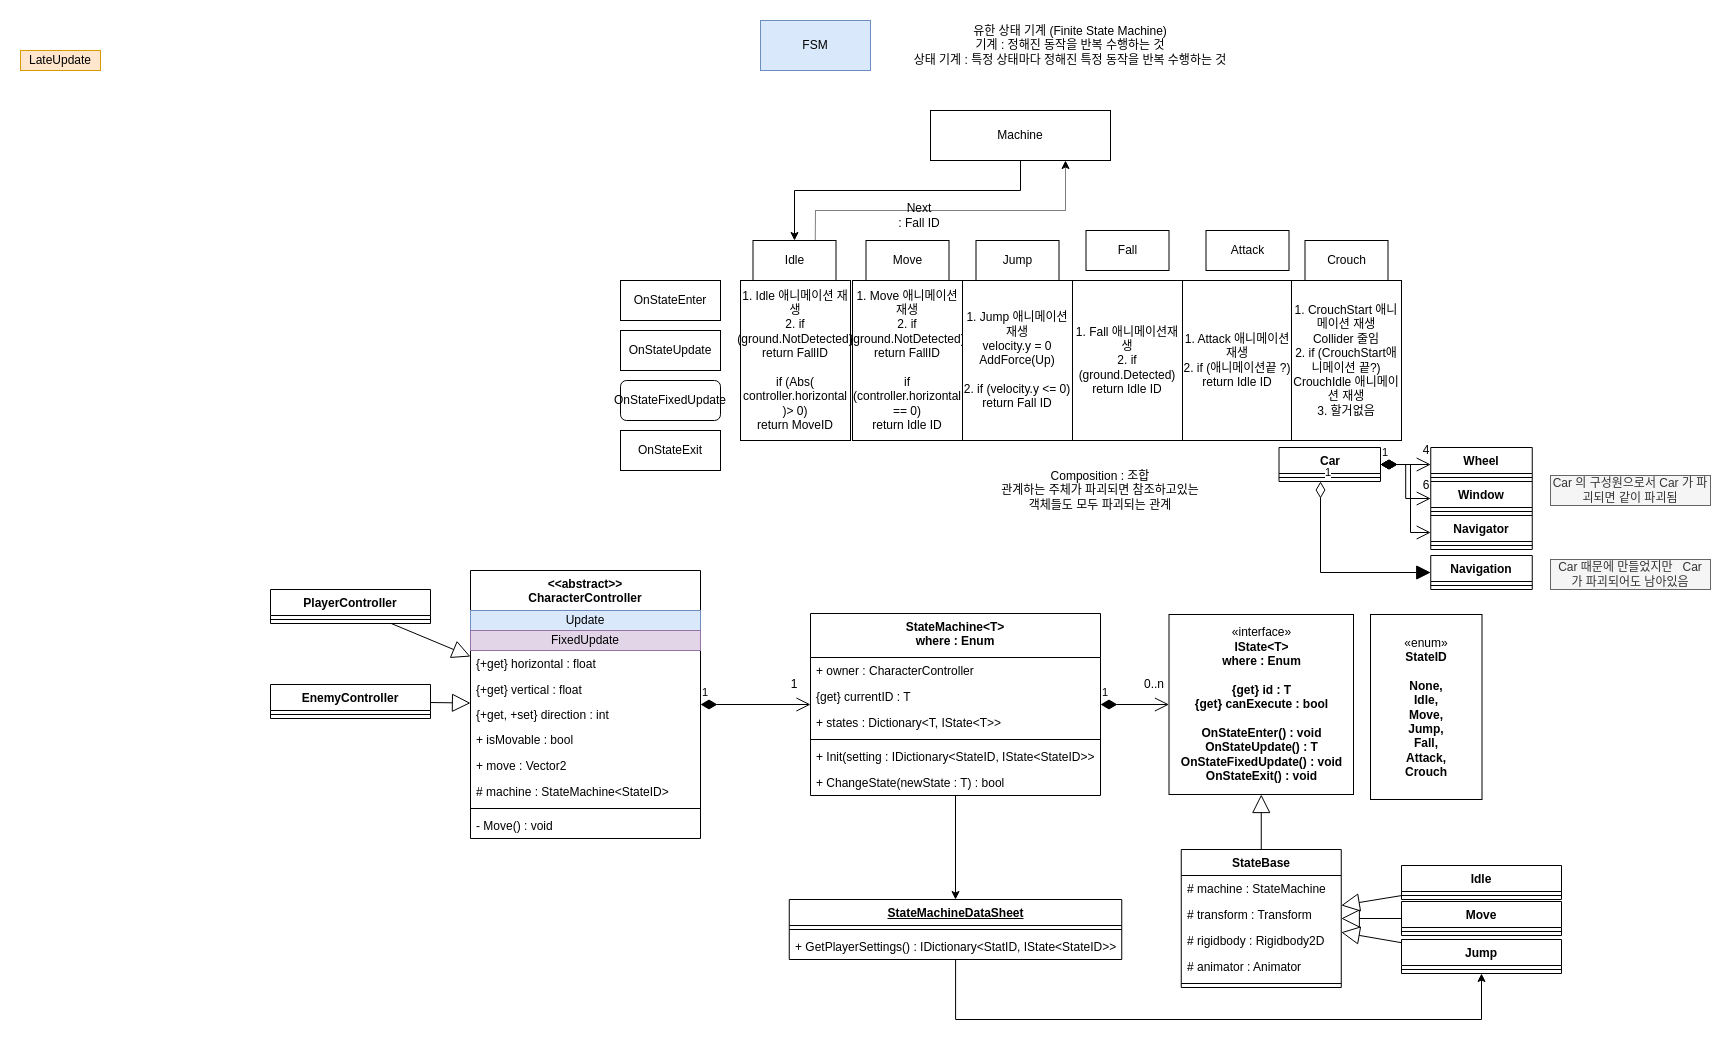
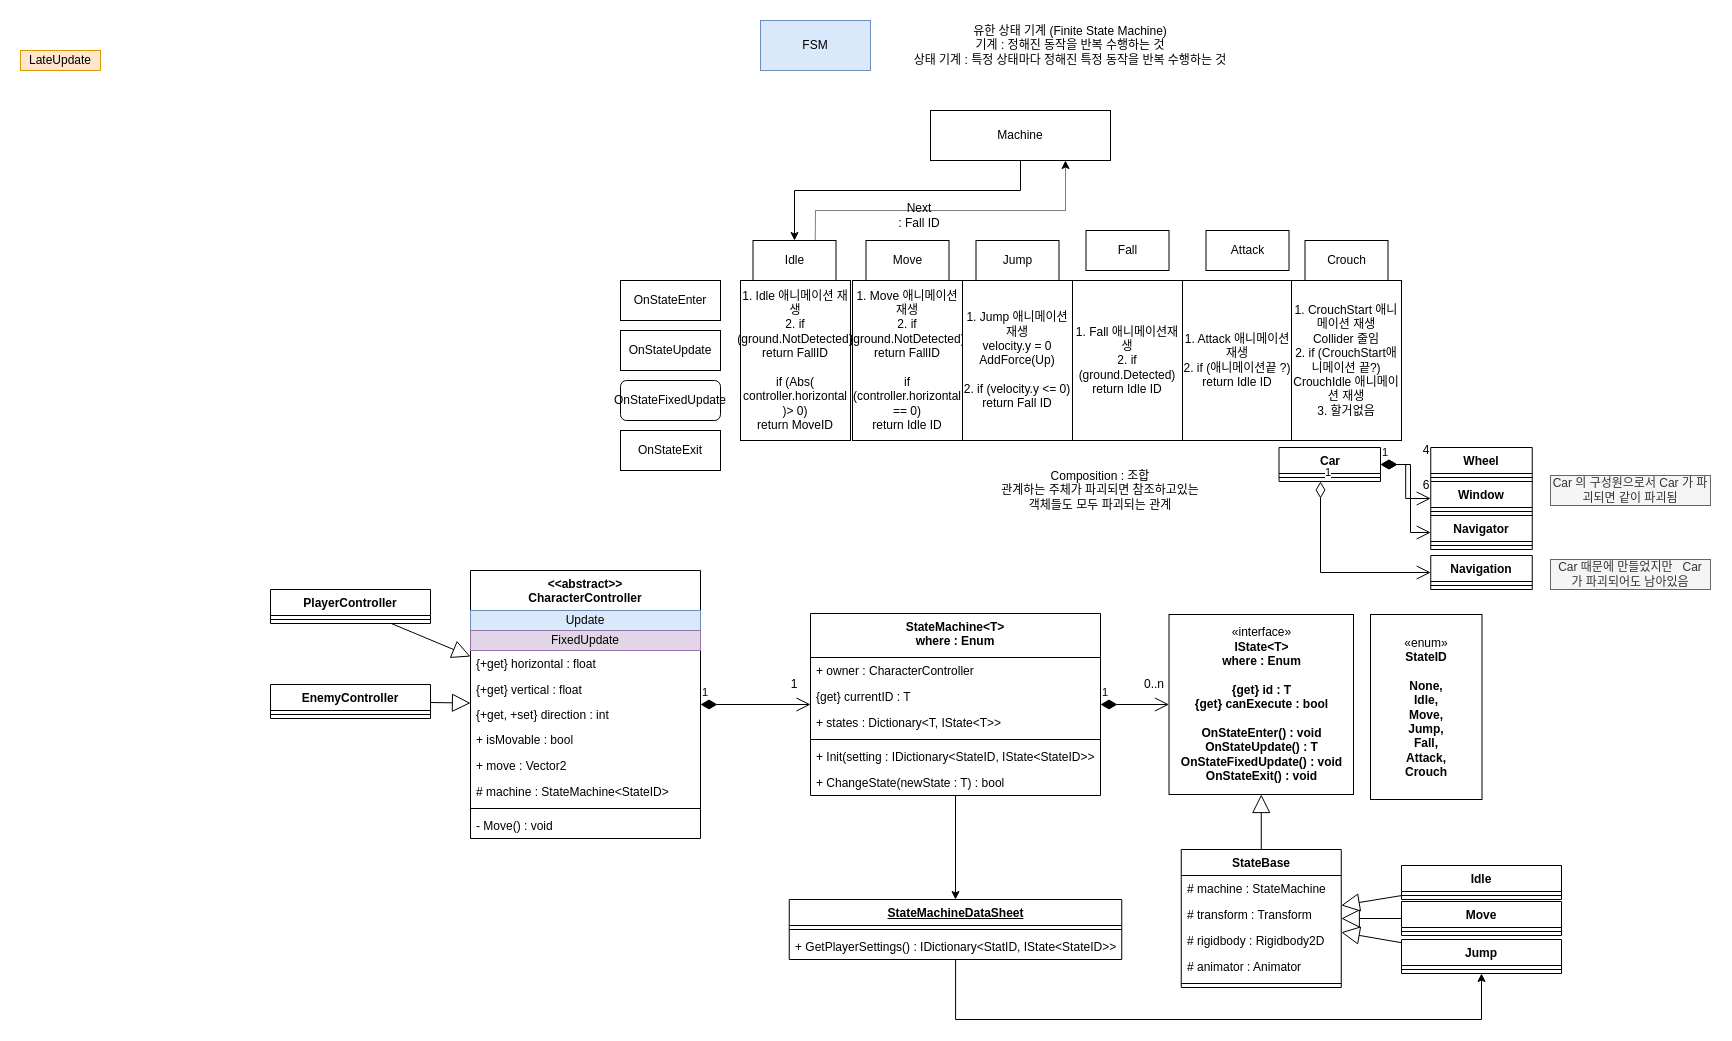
(1421, 465) -> none
(1415, 573) -> (1421, 573)
